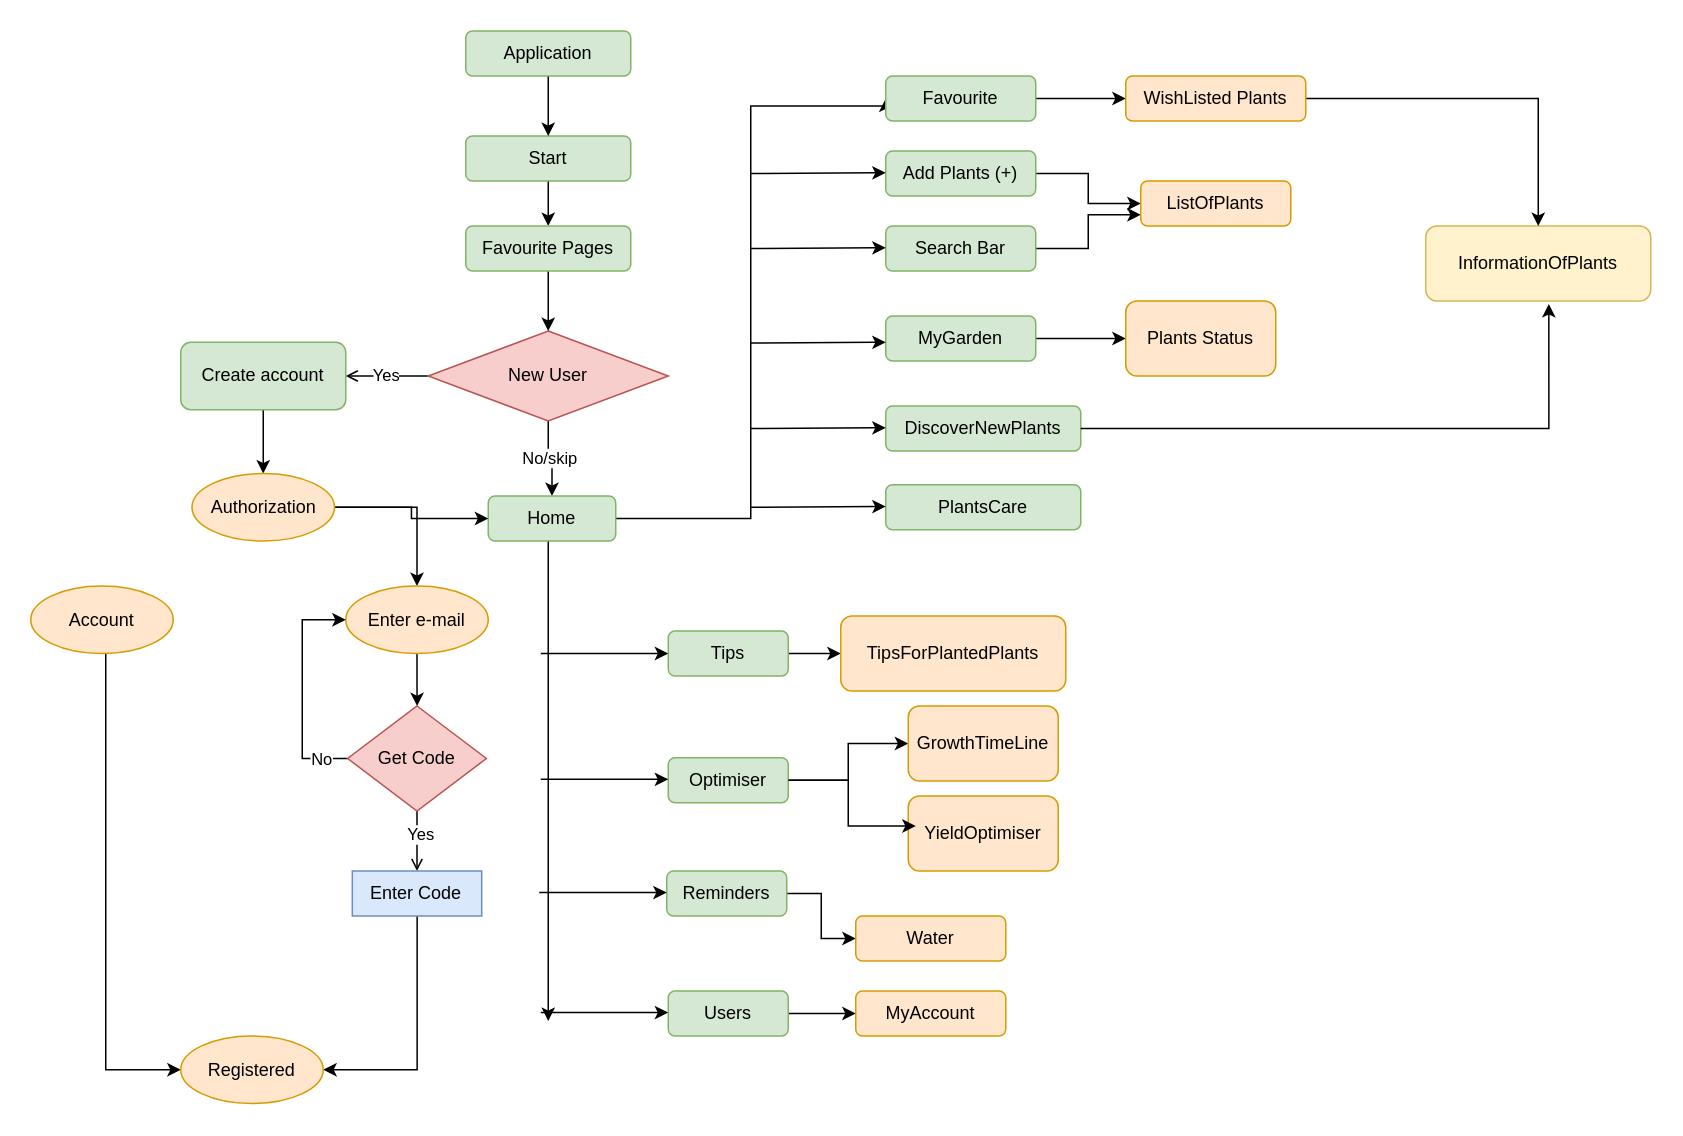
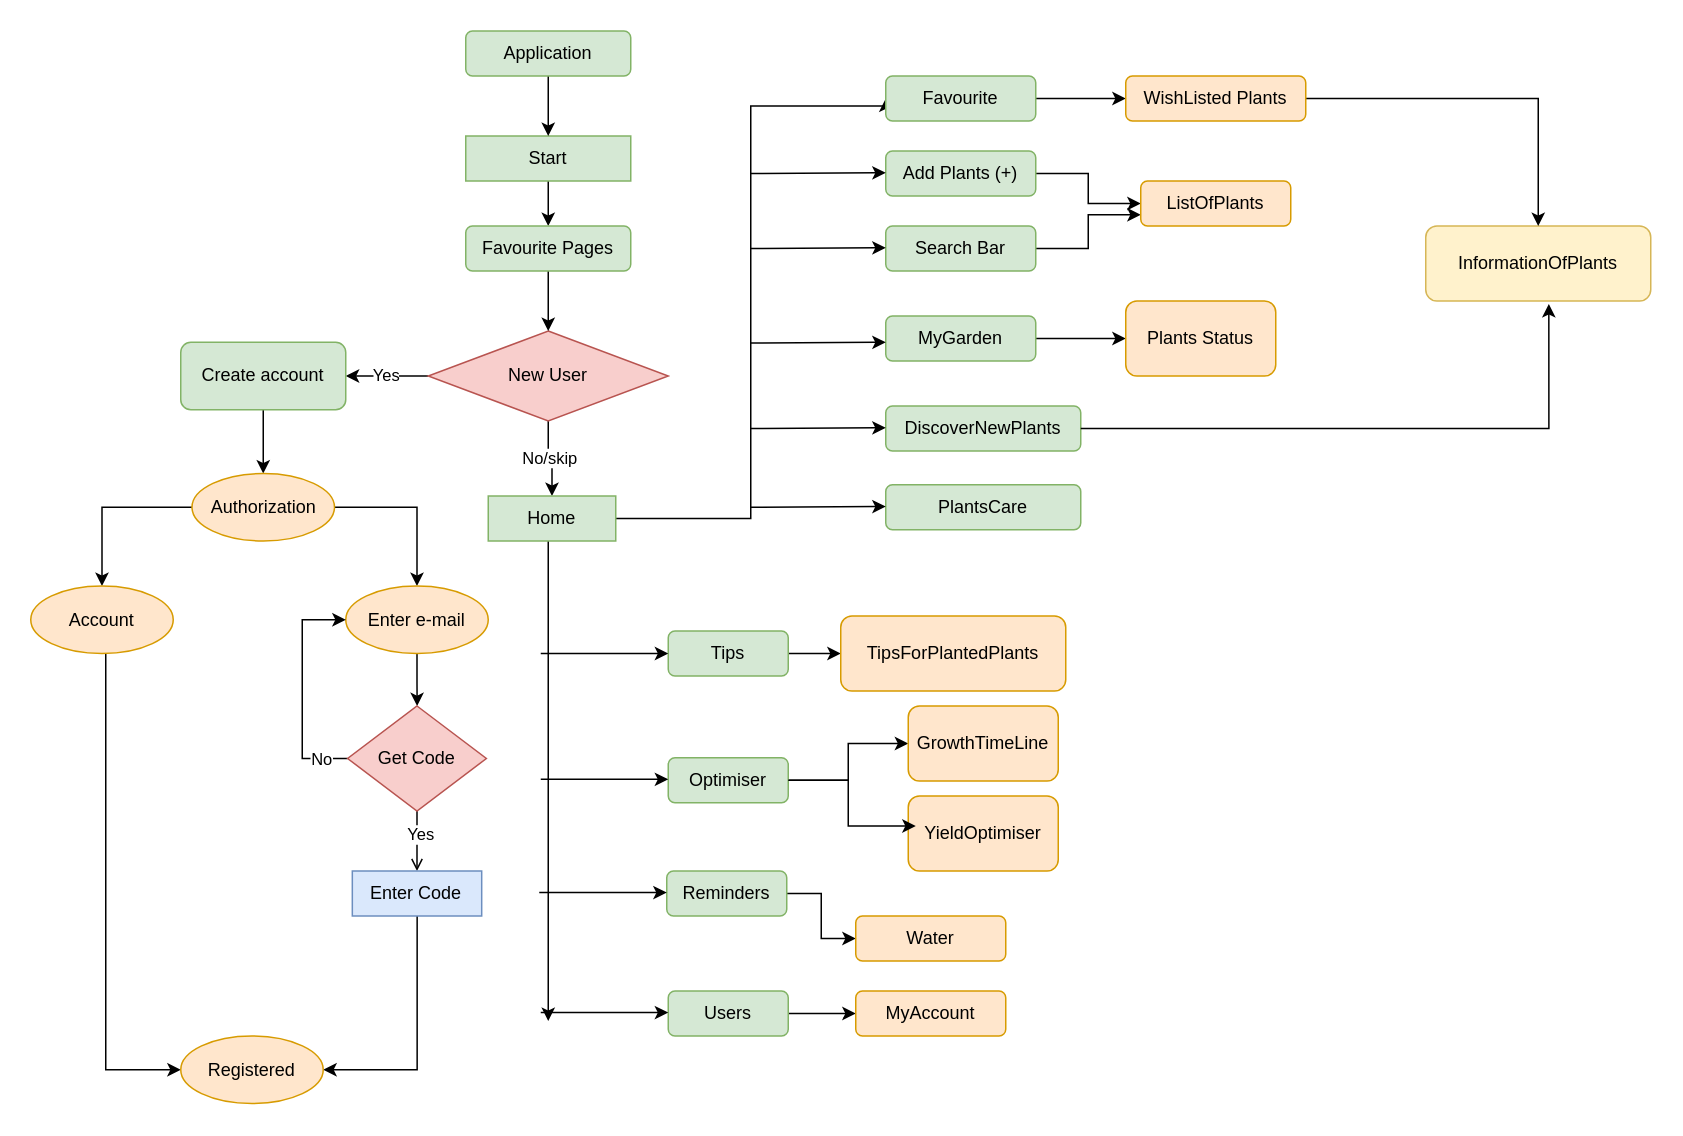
(548, 158) -> (548, 158)
(354, 376) -> (357, 376)
(441, 518) -> (113, 507)
(552, 518) -> (552, 518)
